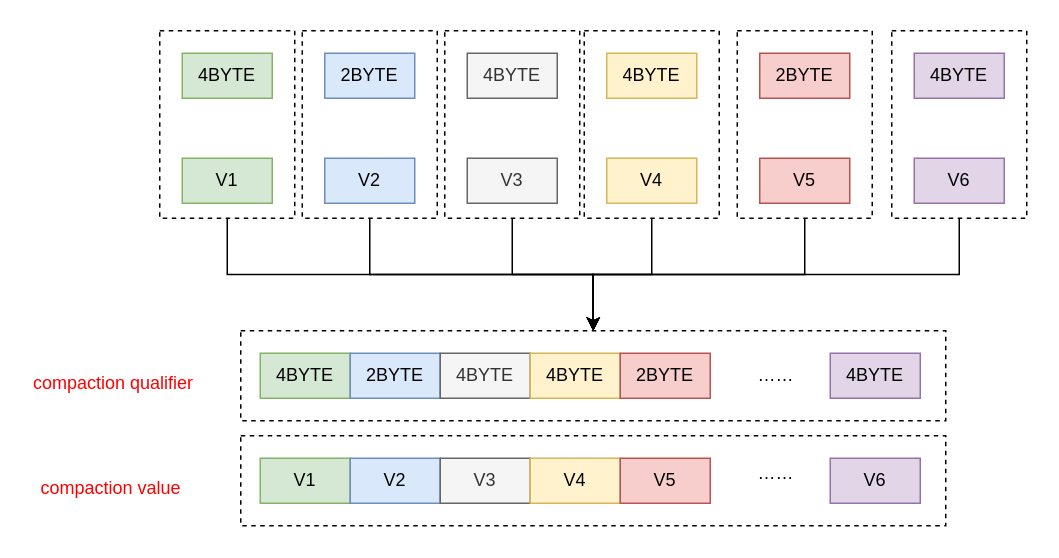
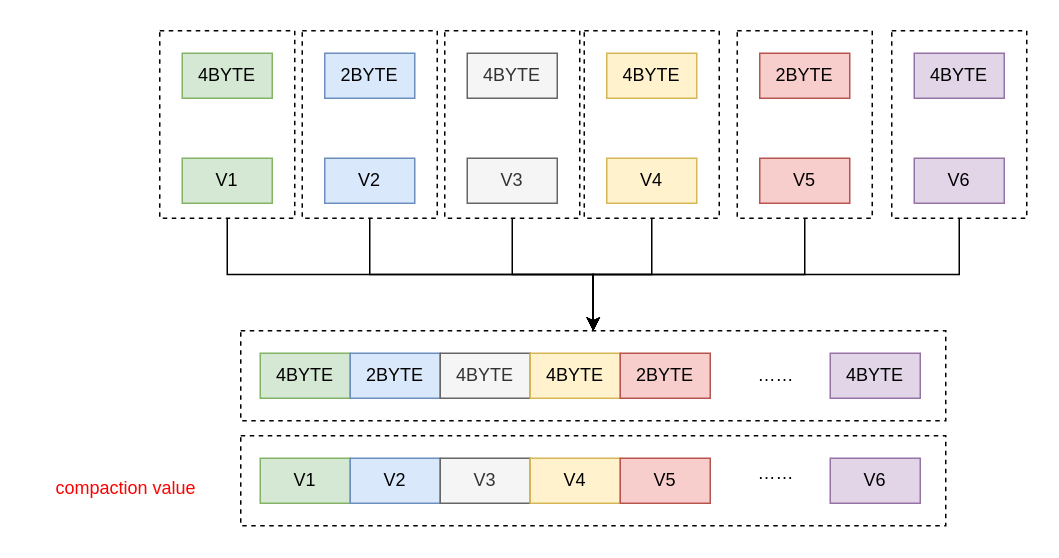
(121, 383) -> none
(121, 488) -> (136, 488)
